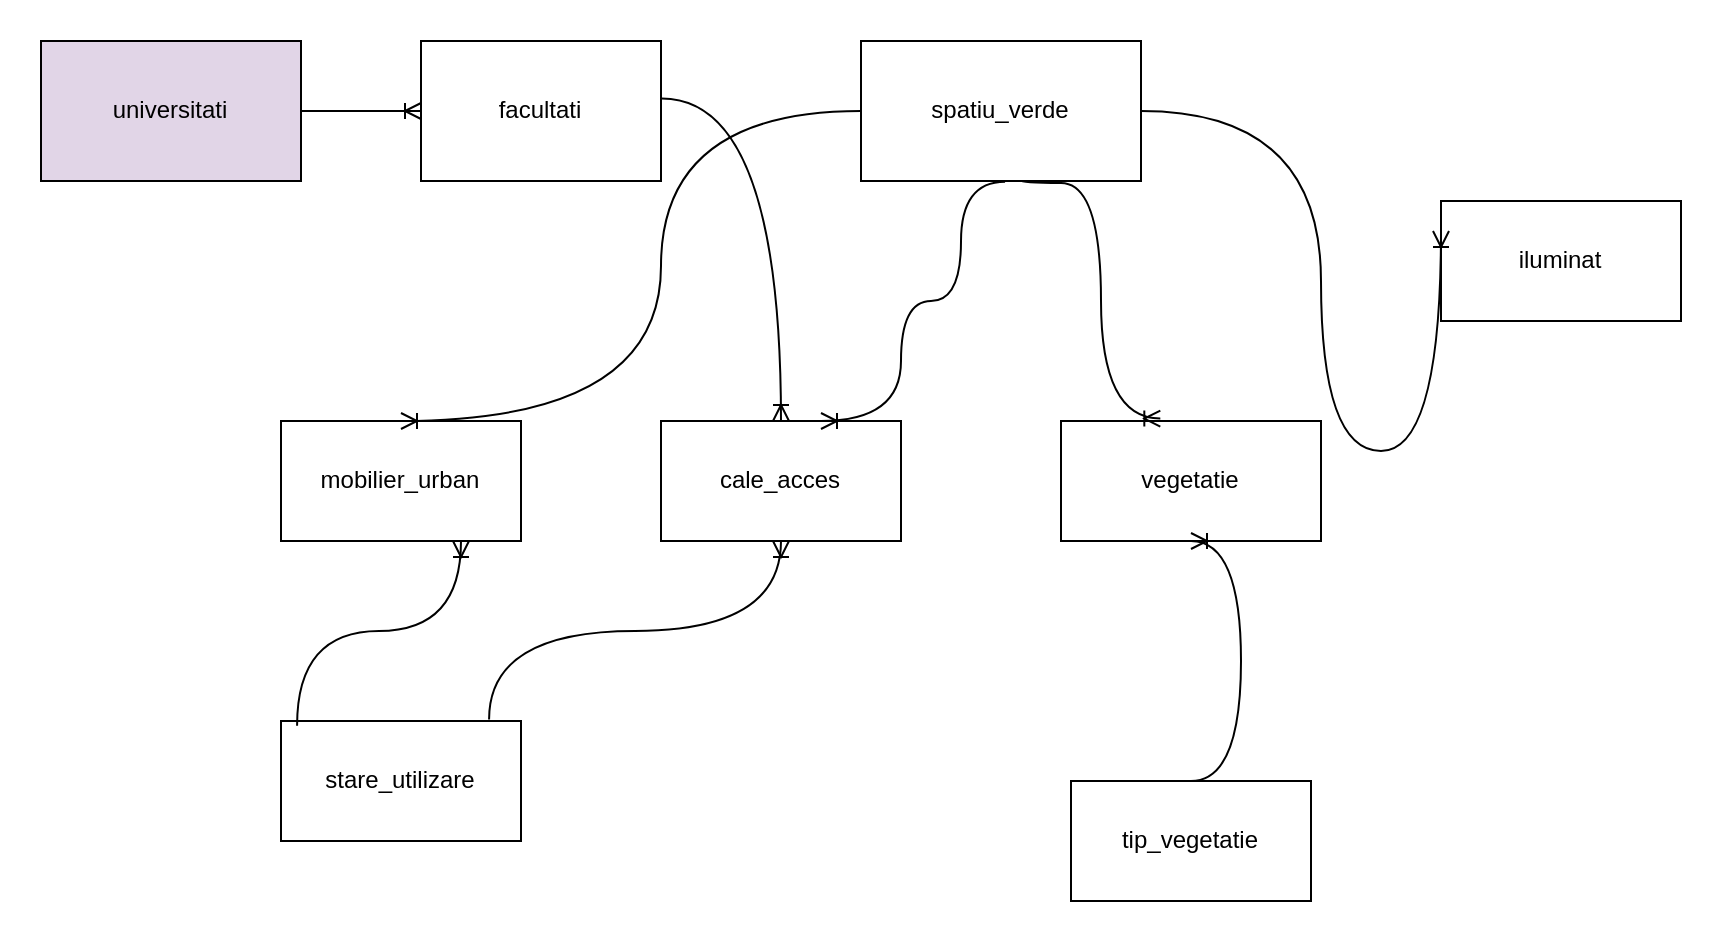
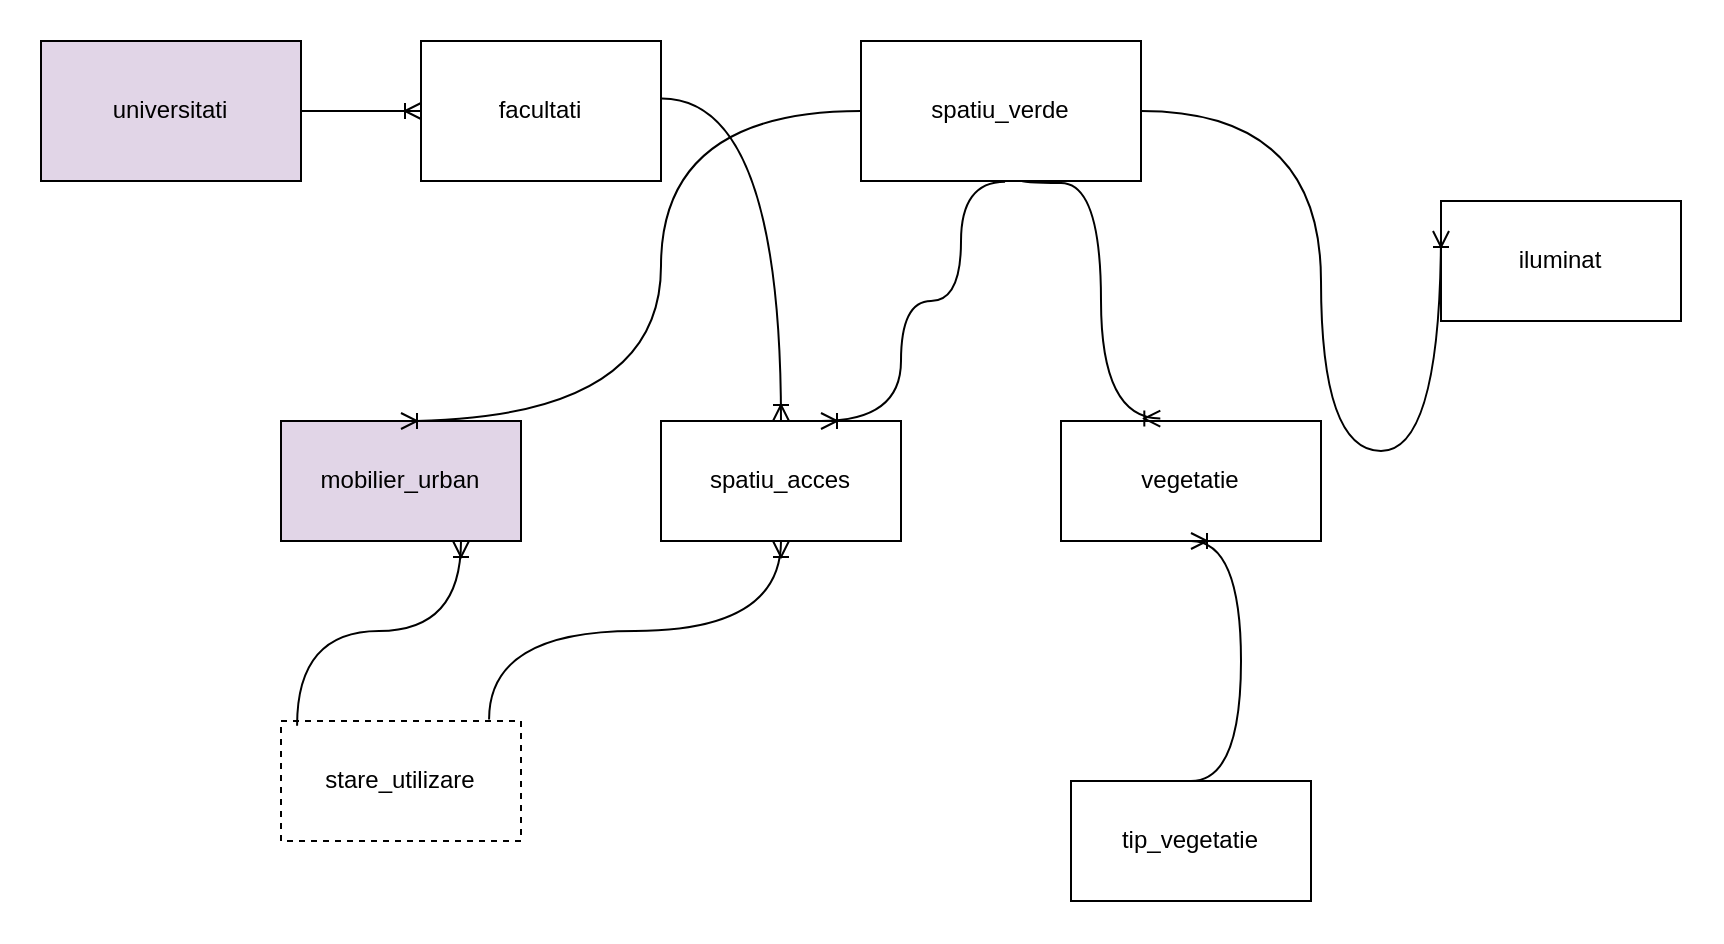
(401, 481) -> (401, 481)
(781, 481) -> (781, 481)
(401, 781) -> (401, 781)
